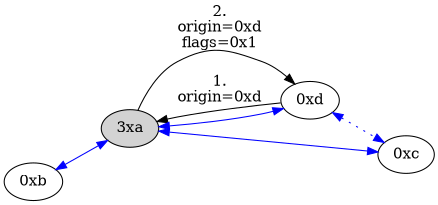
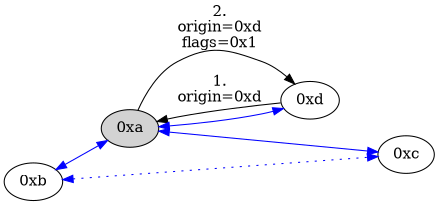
(130, 128) -> (130, 128)
(358, 128) -> (220, 168)
